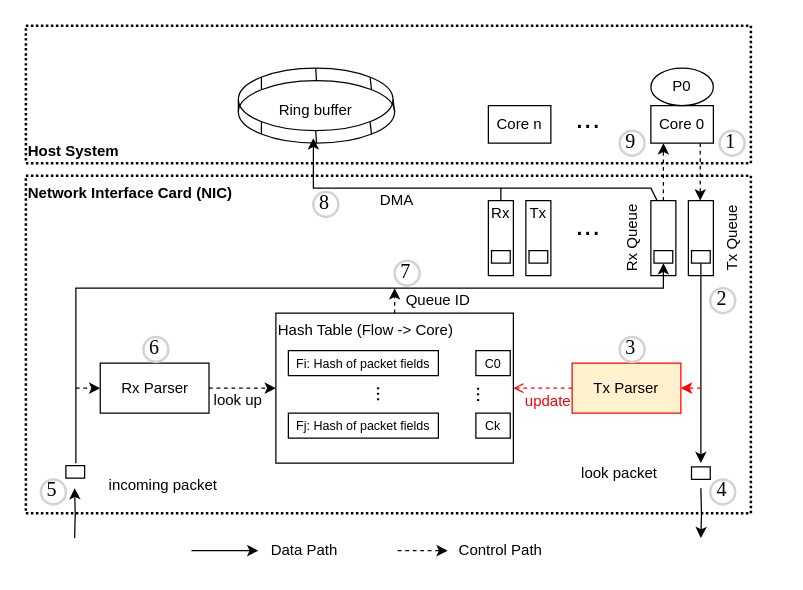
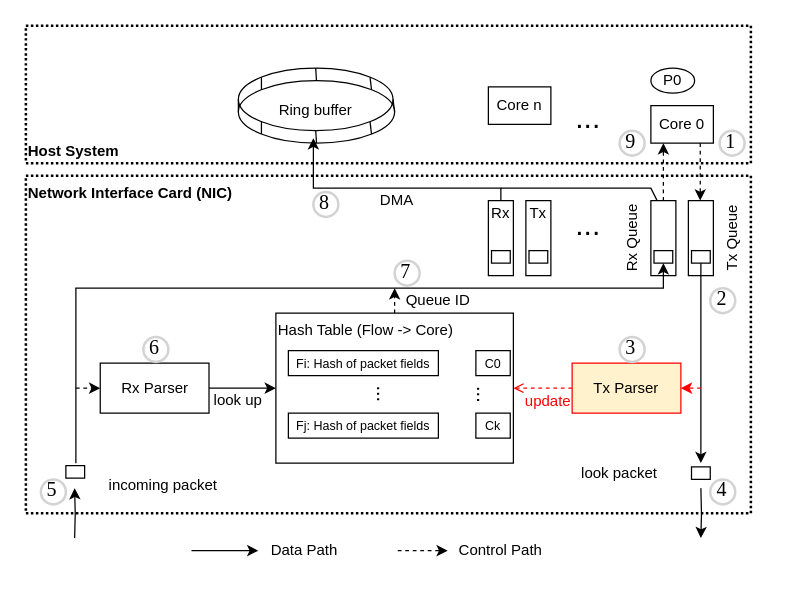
(682, 87) -> (673, 81)
(519, 124) -> (519, 106)
(239, 388) -> (239, 388)
